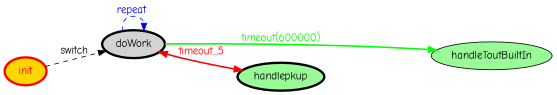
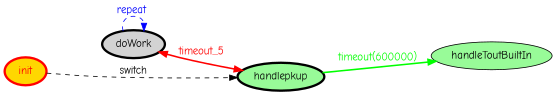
(297, 45) -> (375, 67)
(72, 60) -> (138, 78)
